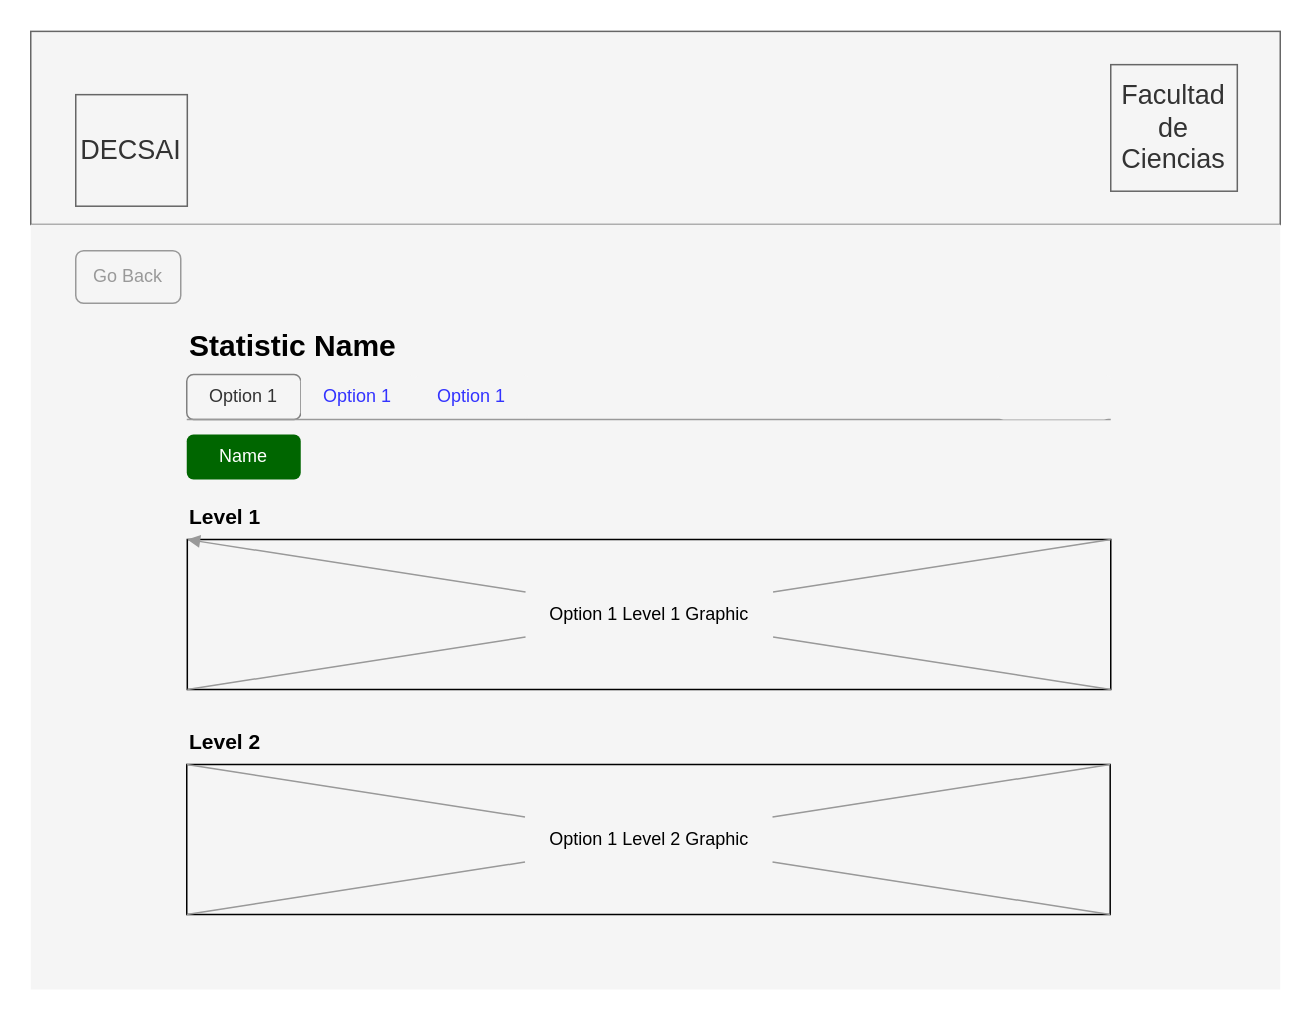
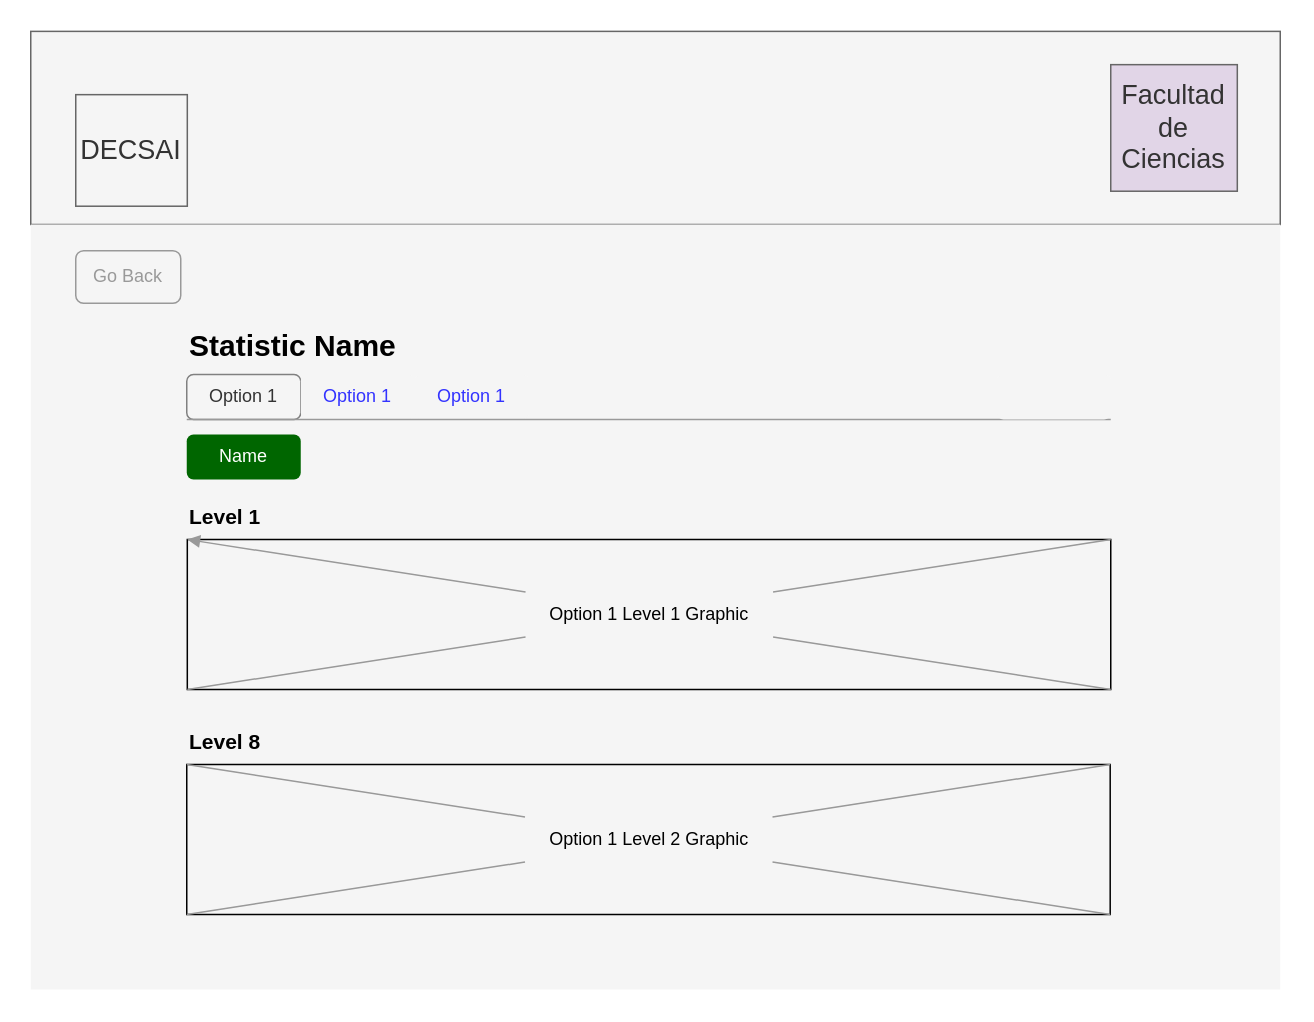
(1174, 128) -> (1174, 128)
(225, 742) -> (225, 742)
